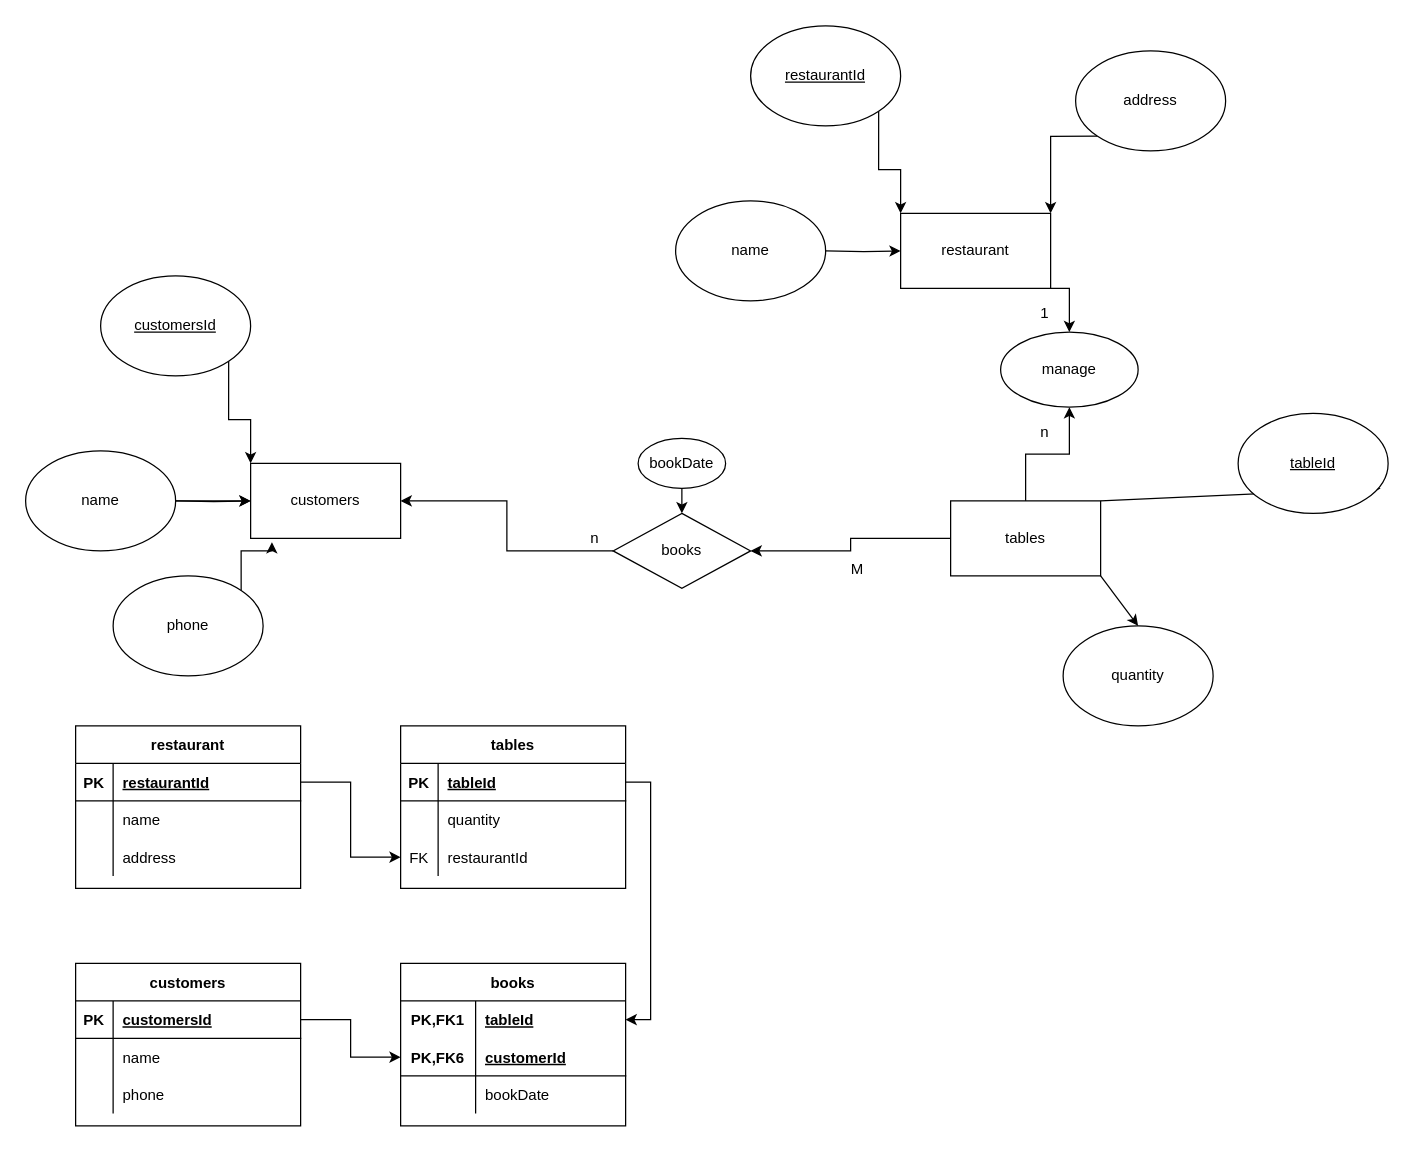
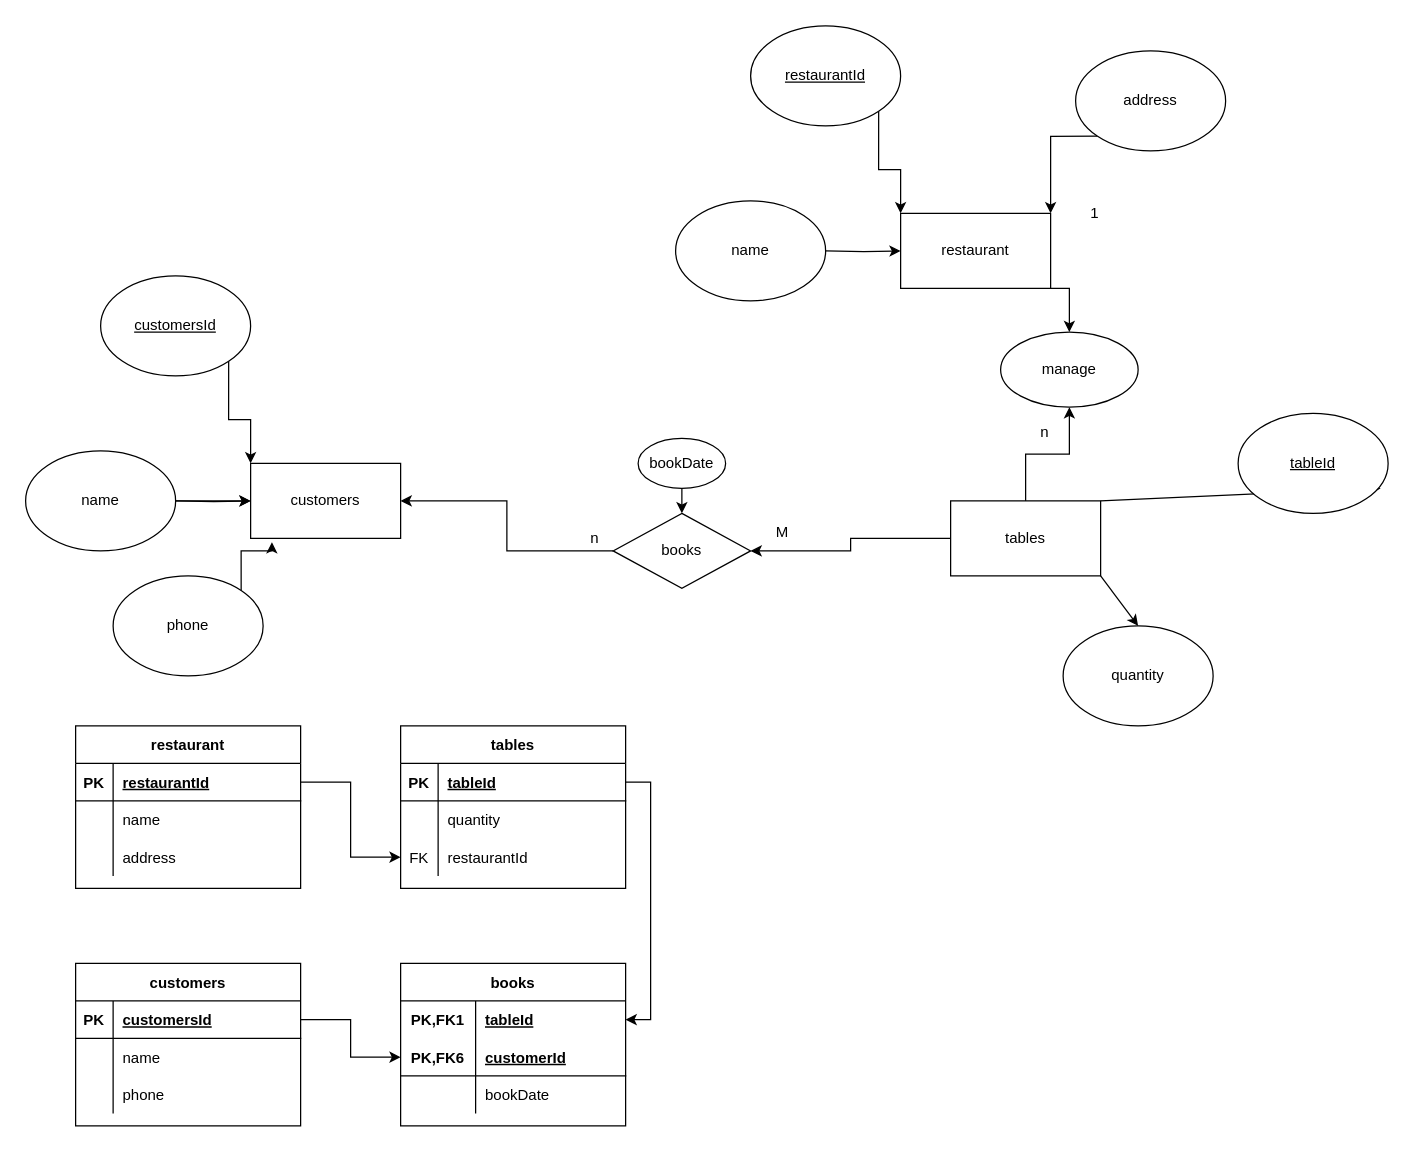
(1044, 313) -> (1094, 213)
(857, 569) -> (782, 532)
